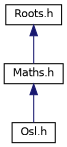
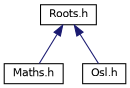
(34, 109) -> (89, 49)
